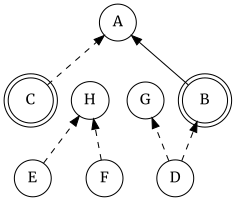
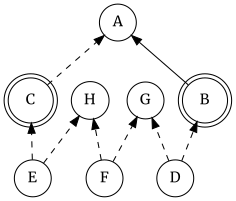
none -> (123, 144)
none -> (32, 147)
